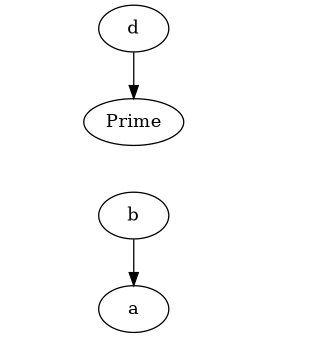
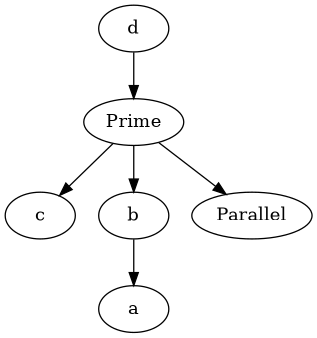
none -> (134, 162)
none -> (40, 216)
none -> (252, 216)
